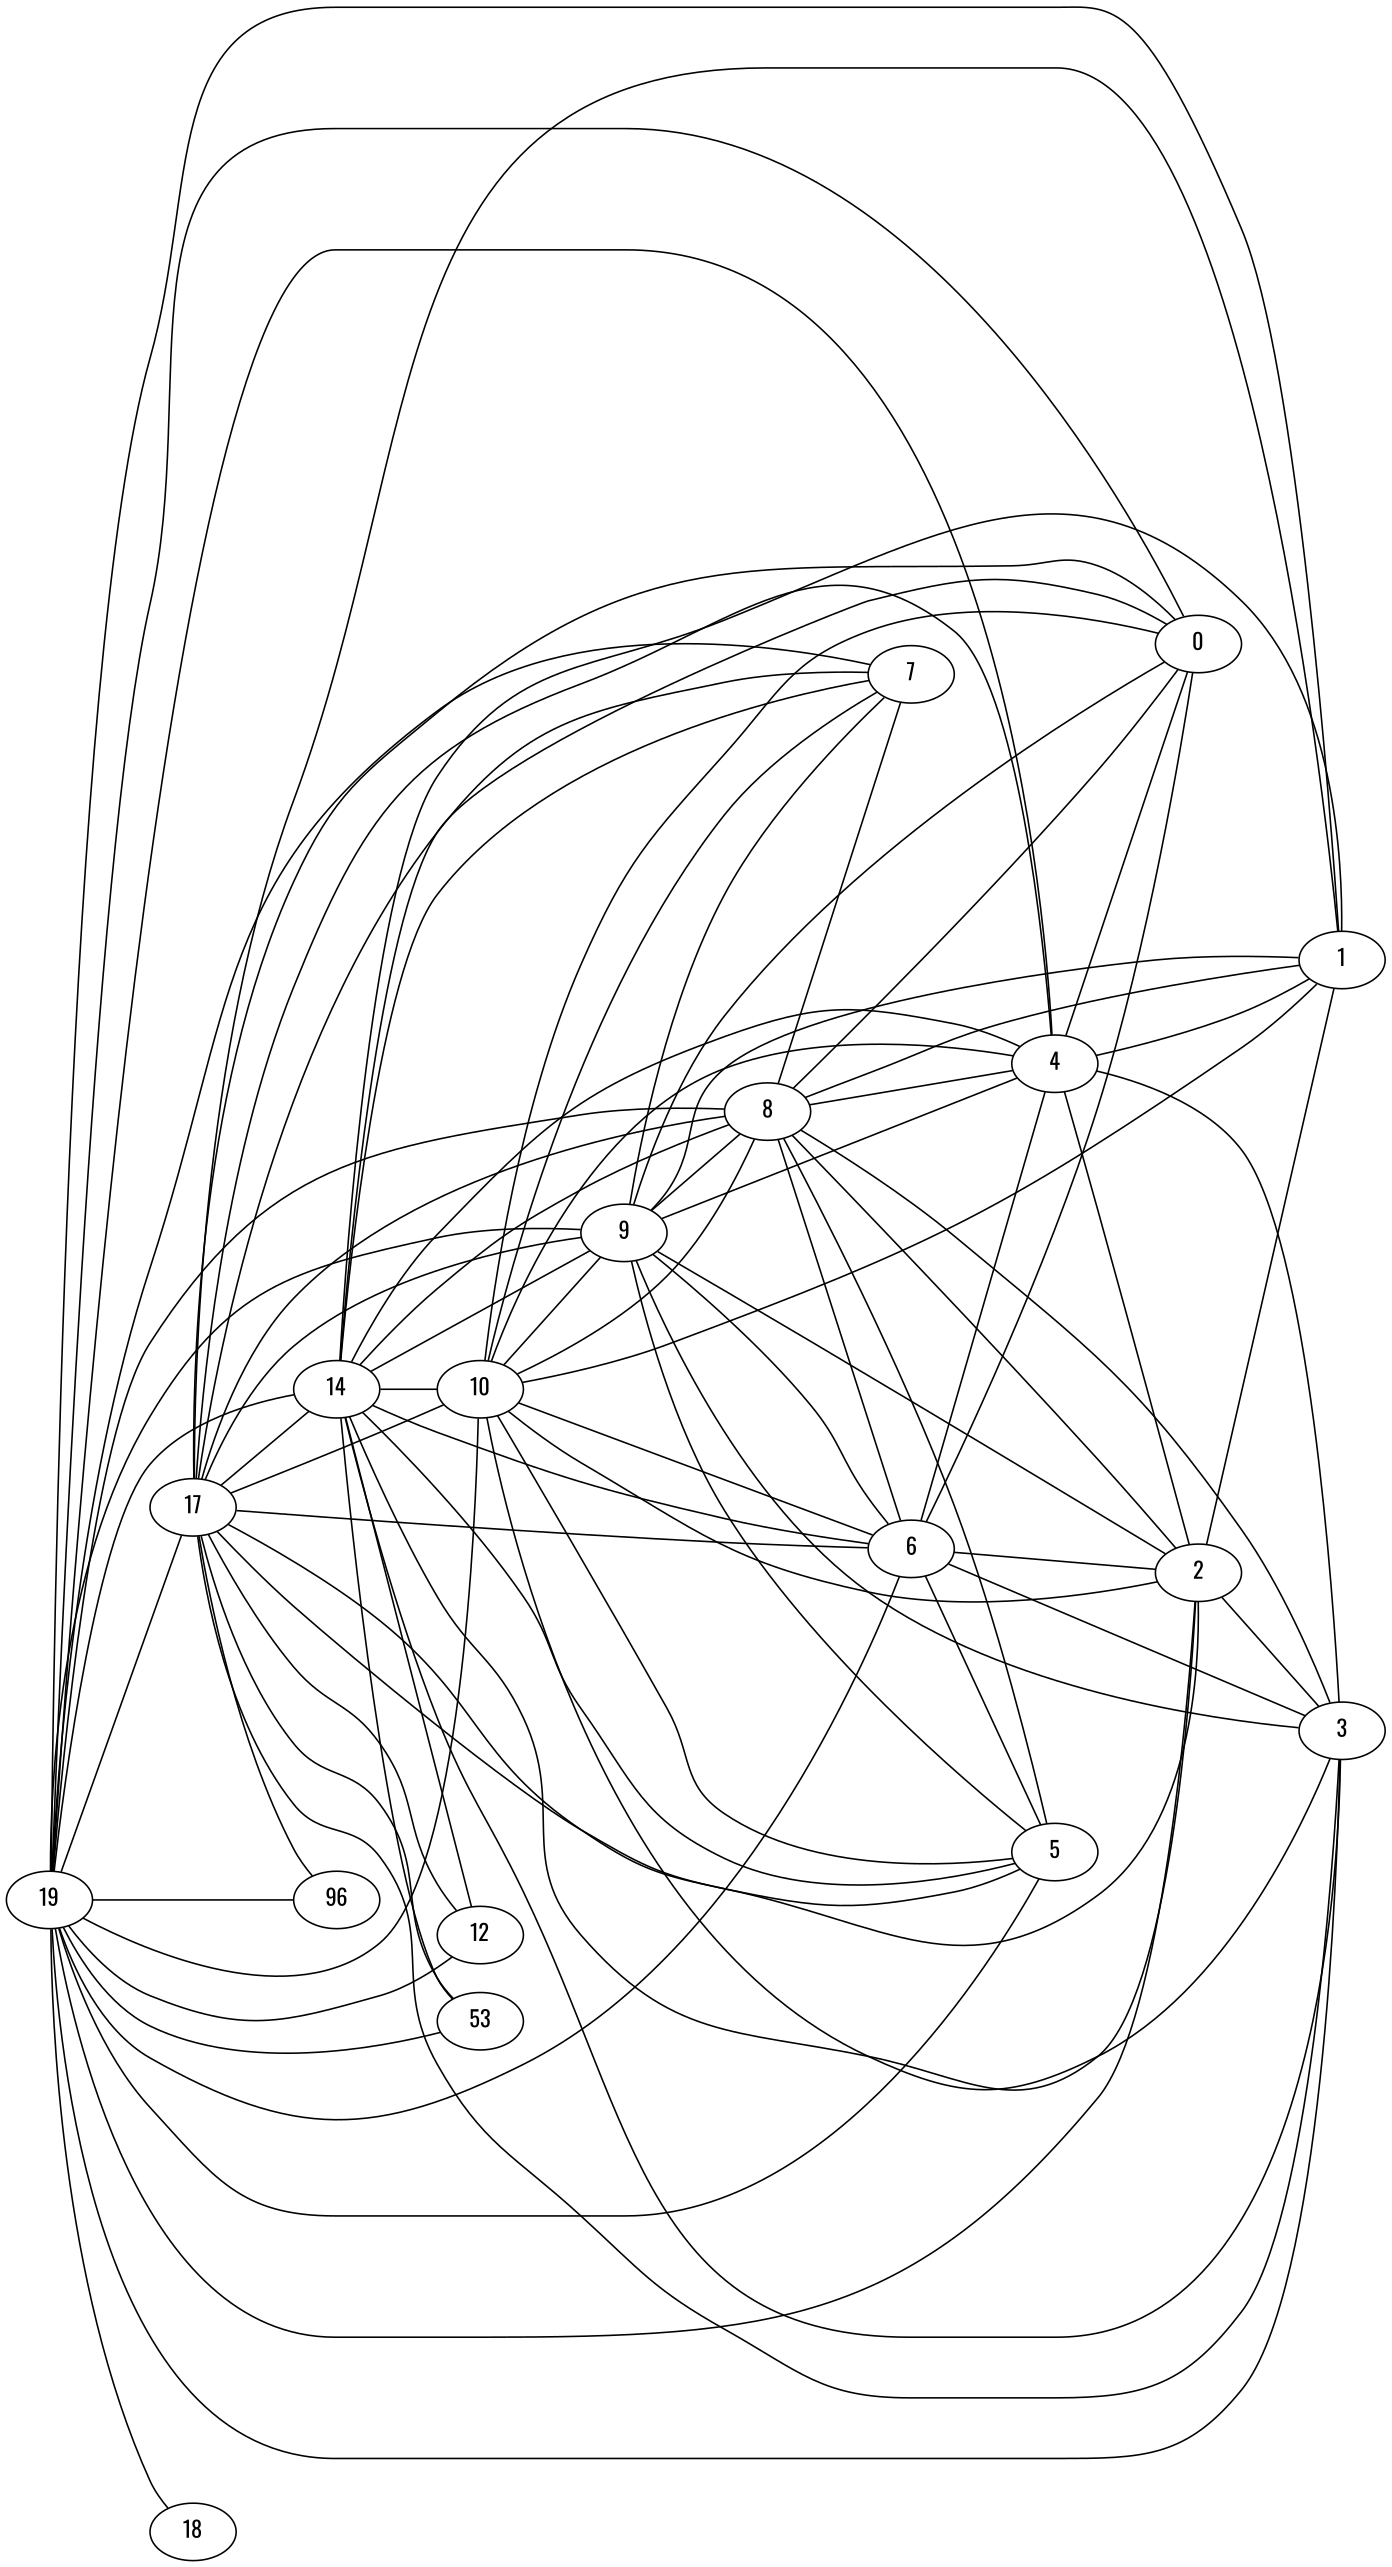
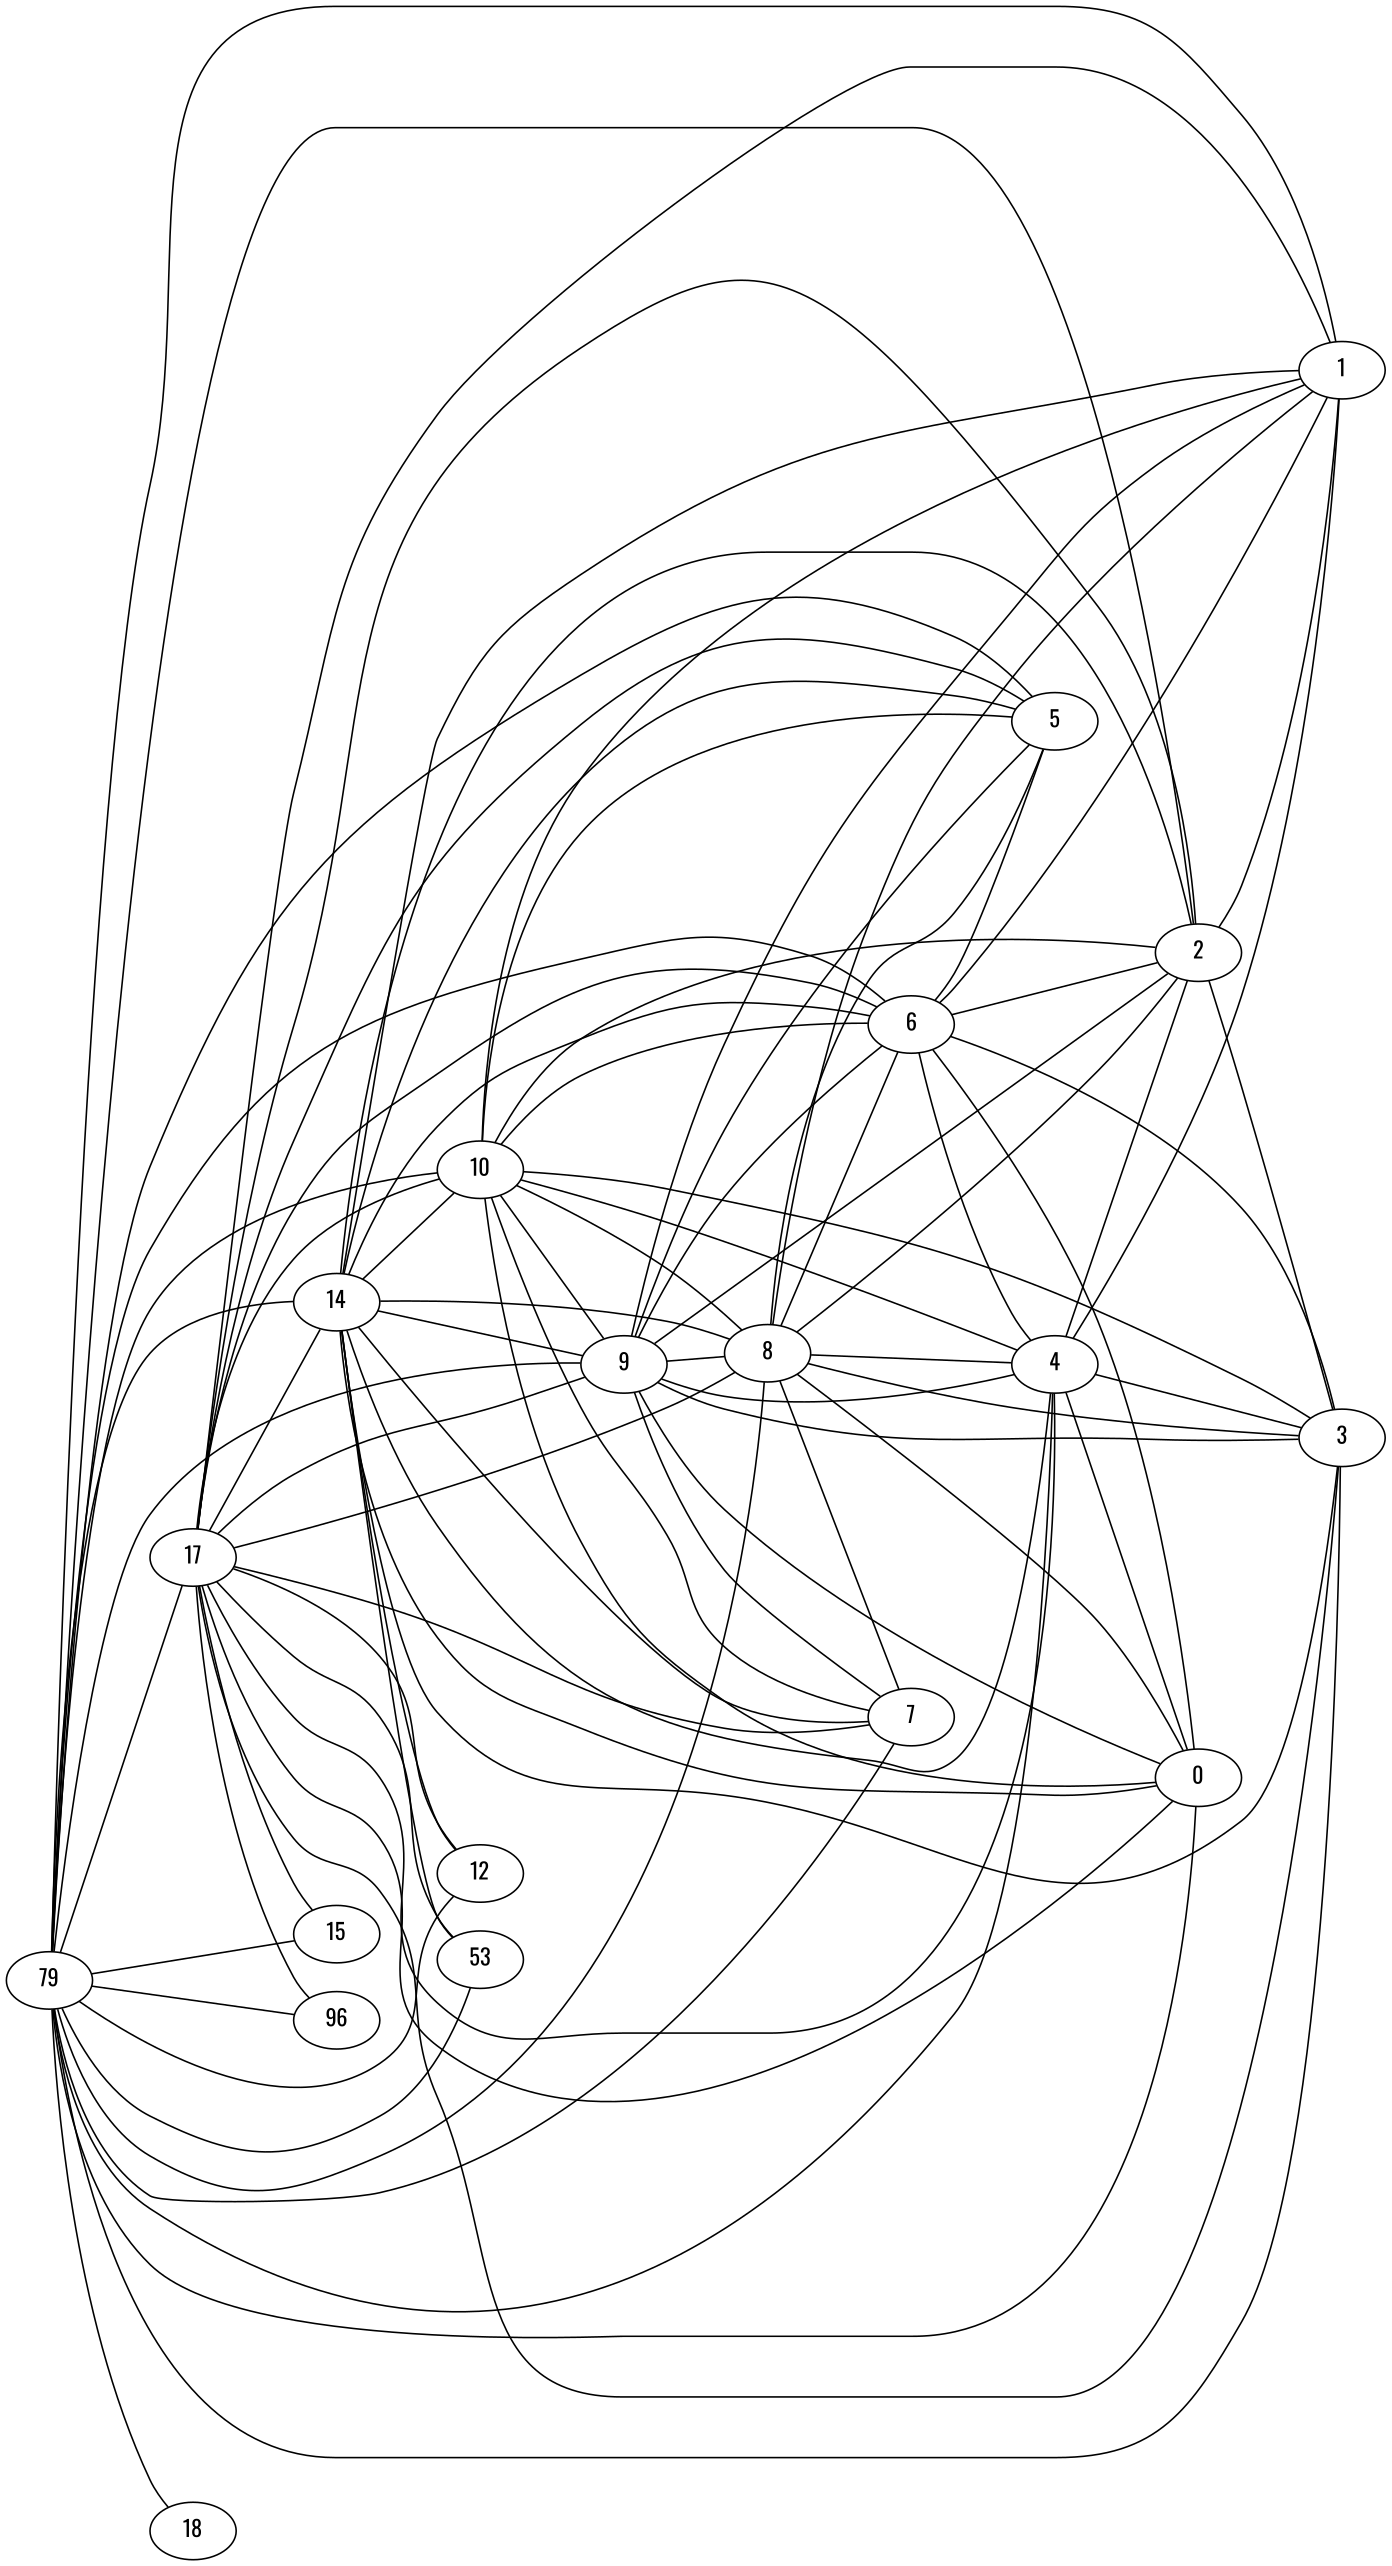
none -> (1142, 727)
(49, 1900) -> (49, 1980)
none -> (337, 1934)
